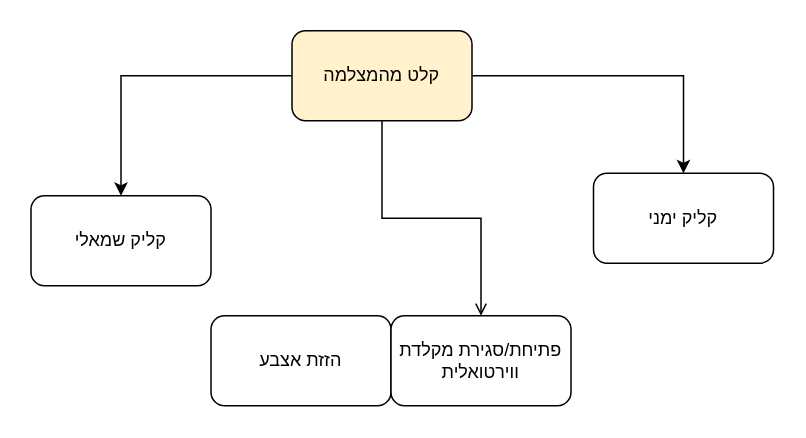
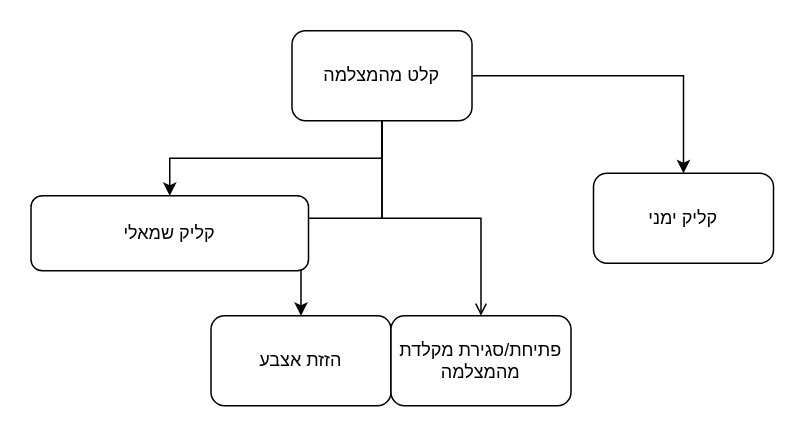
(382, 76) -> (382, 76)
none -> (343, 218)
(121, 241) -> (170, 233)
(481, 361) -> (481, 361)
